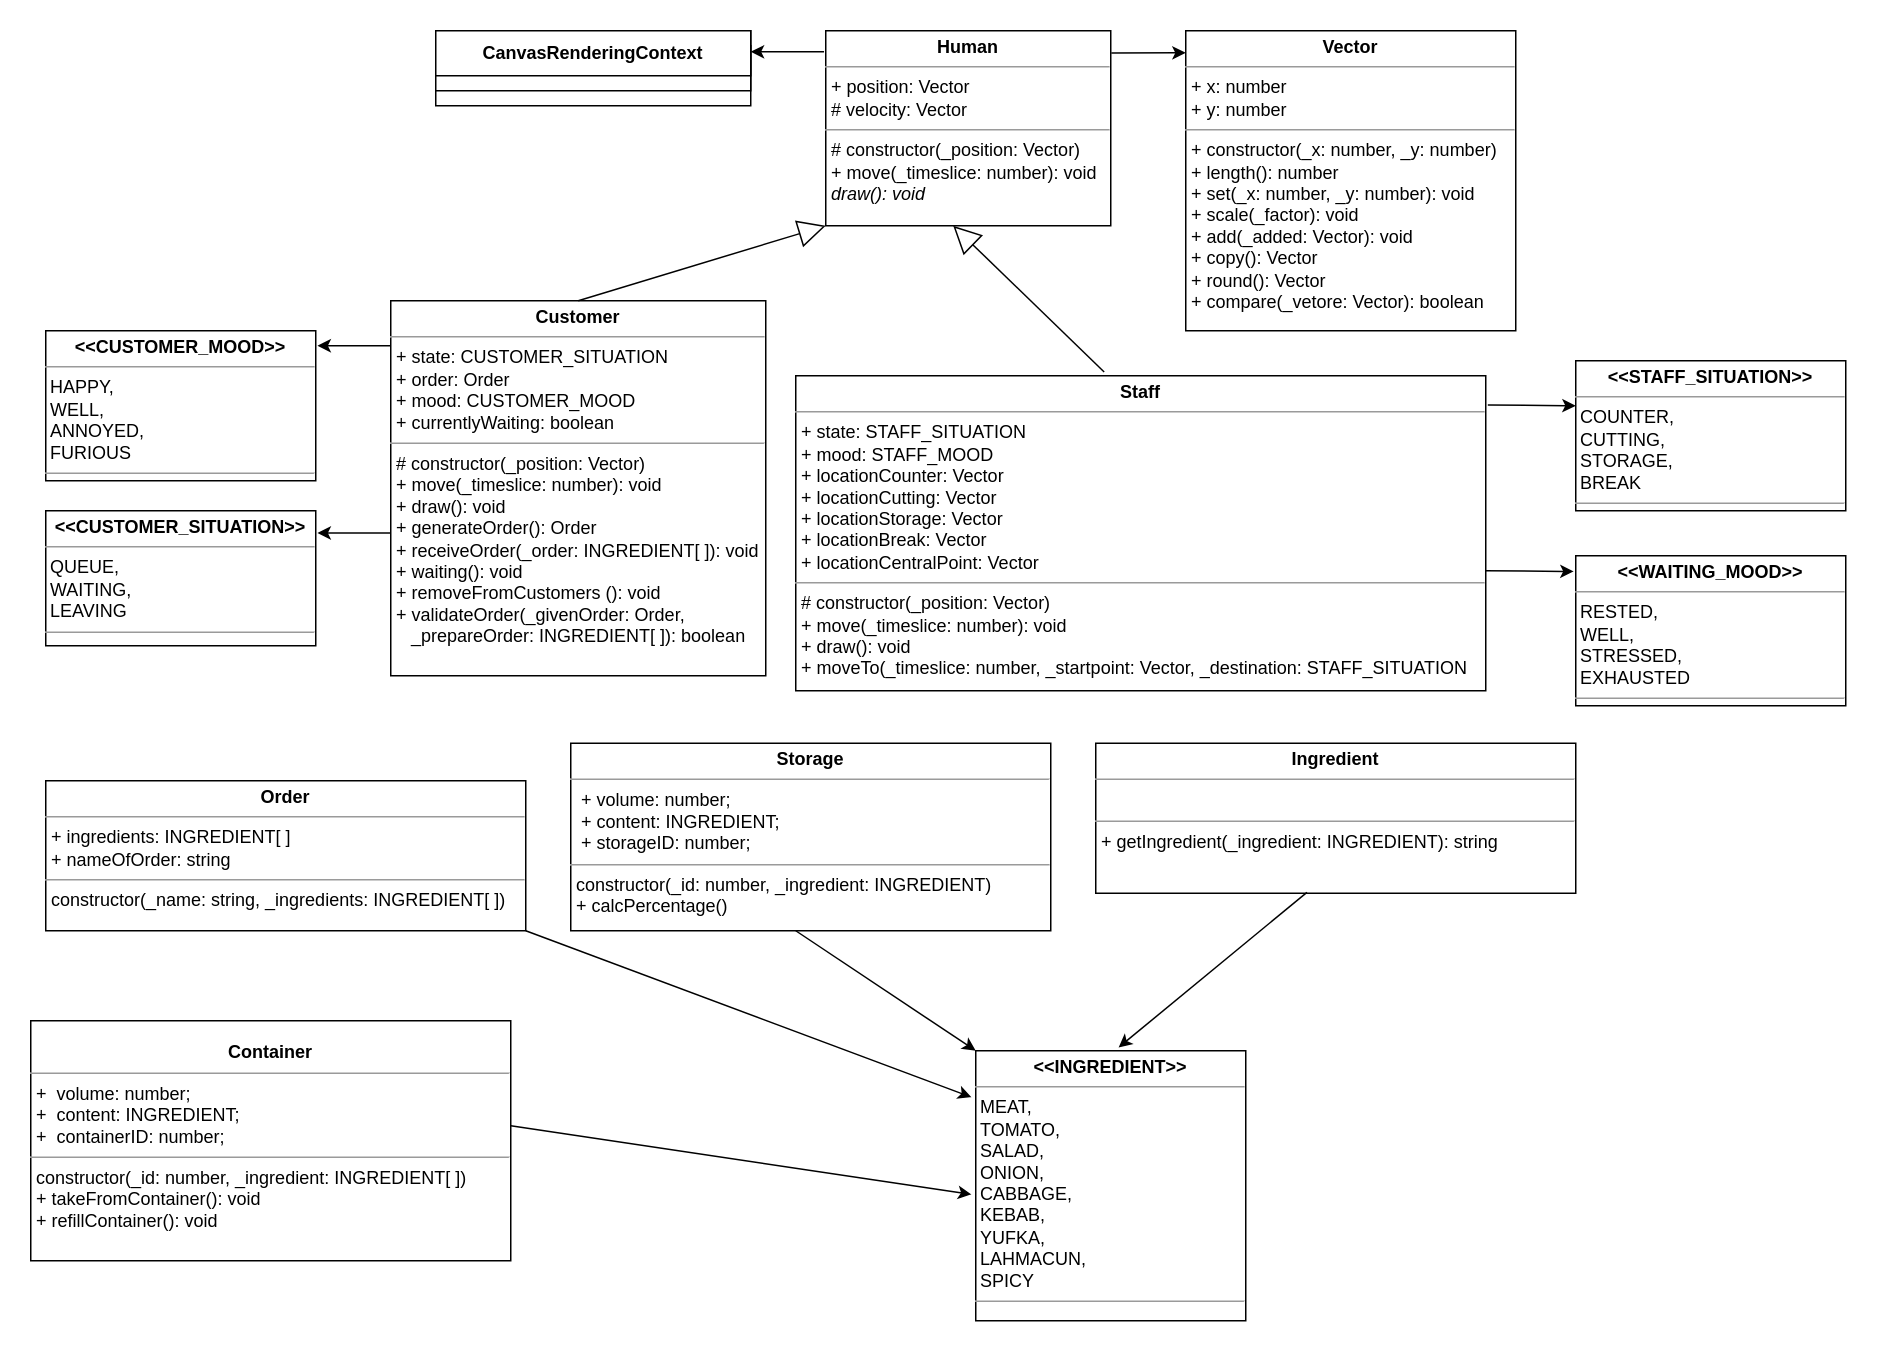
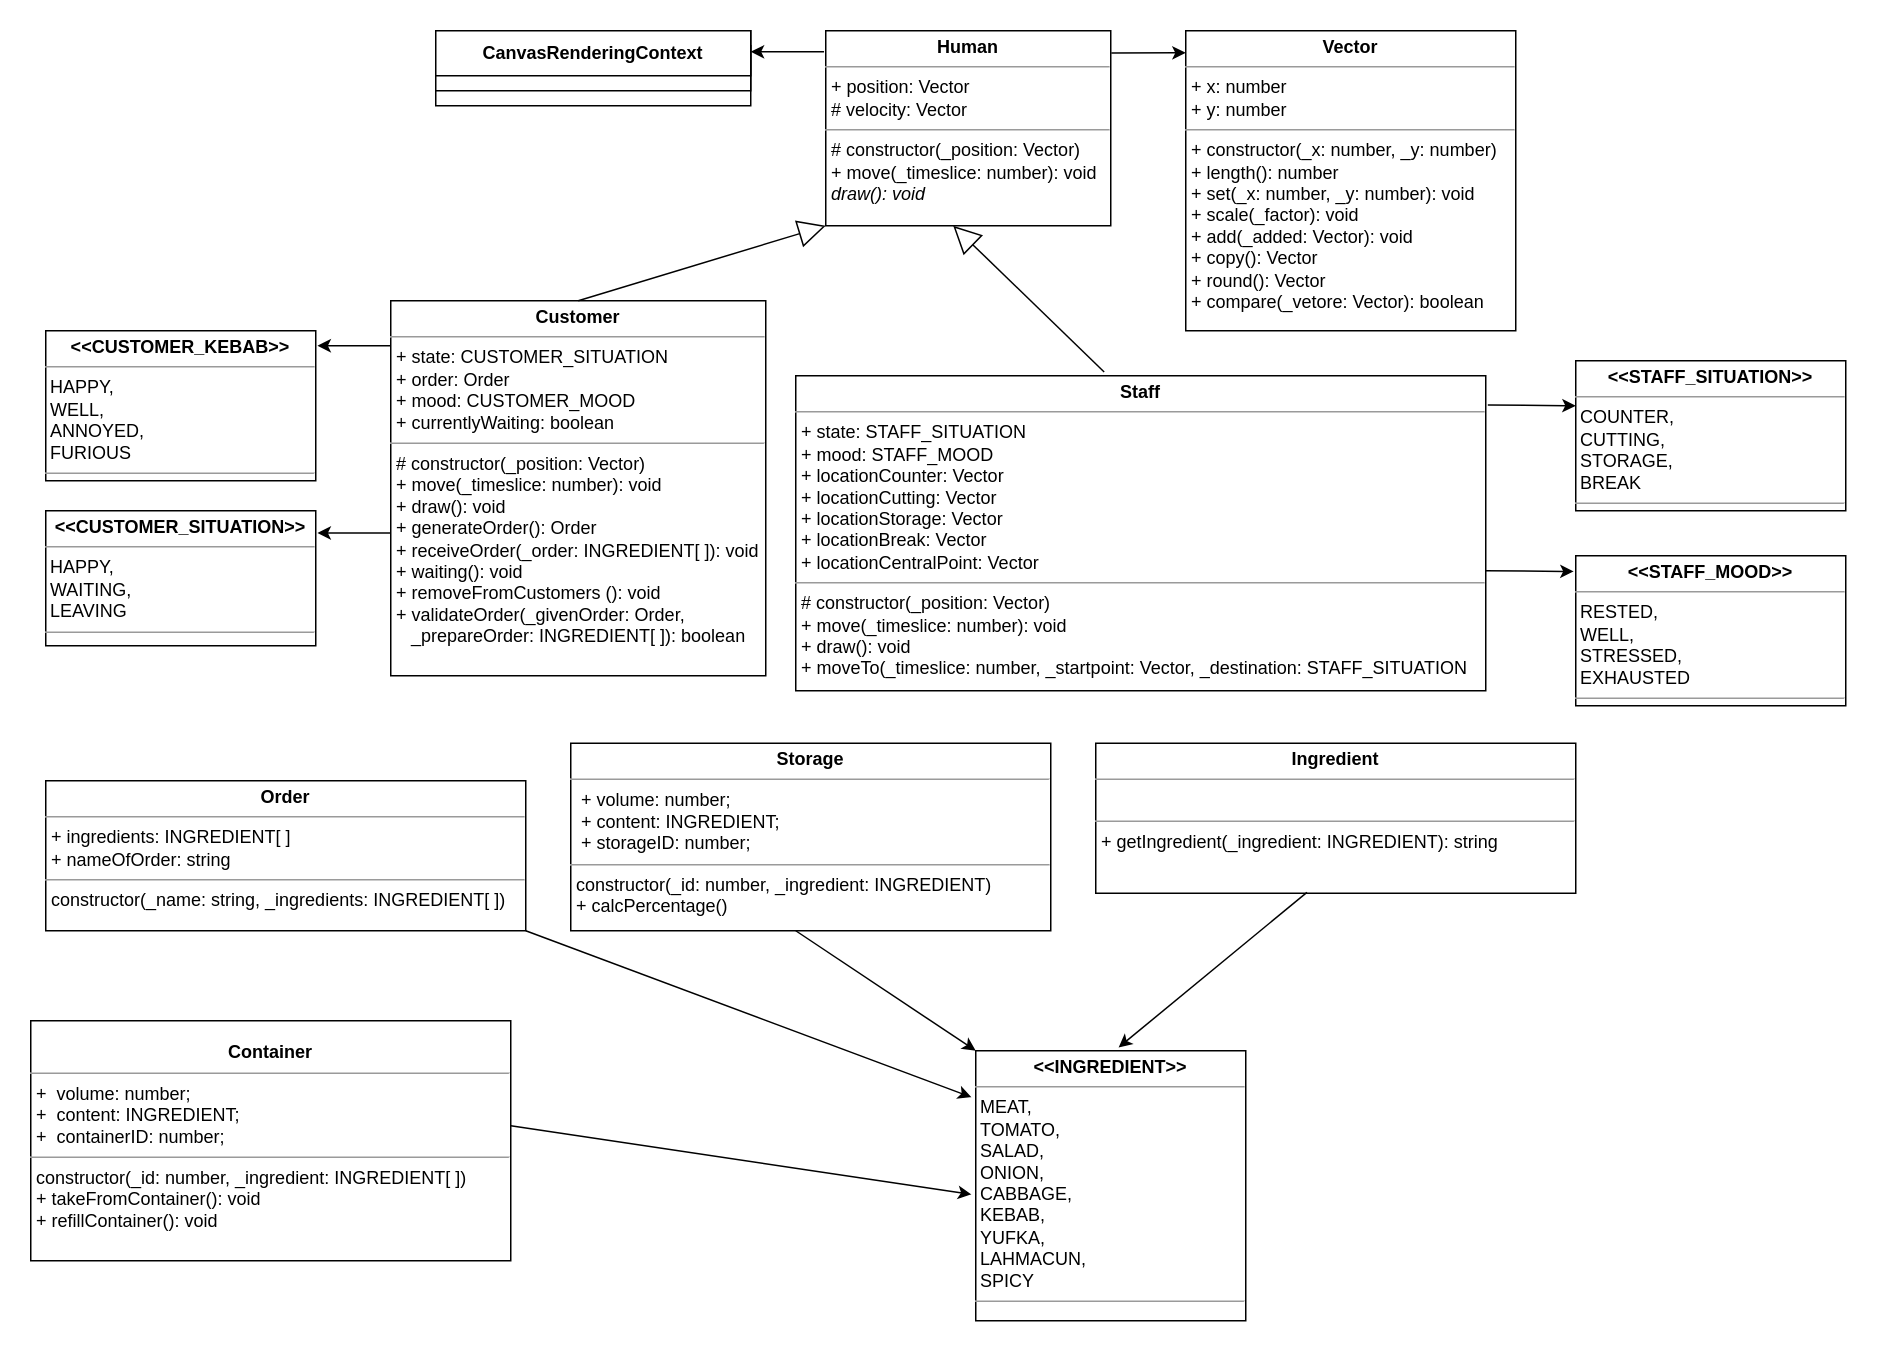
(131, 385) -> (136, 385)
(157, 554) -> (157, 554)
(1656, 610) -> (1646, 610)
